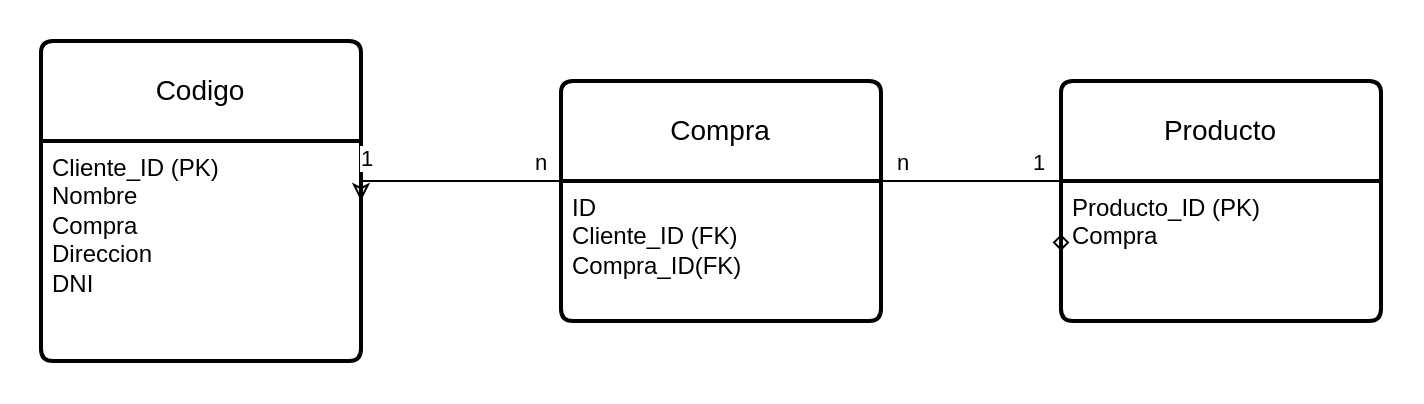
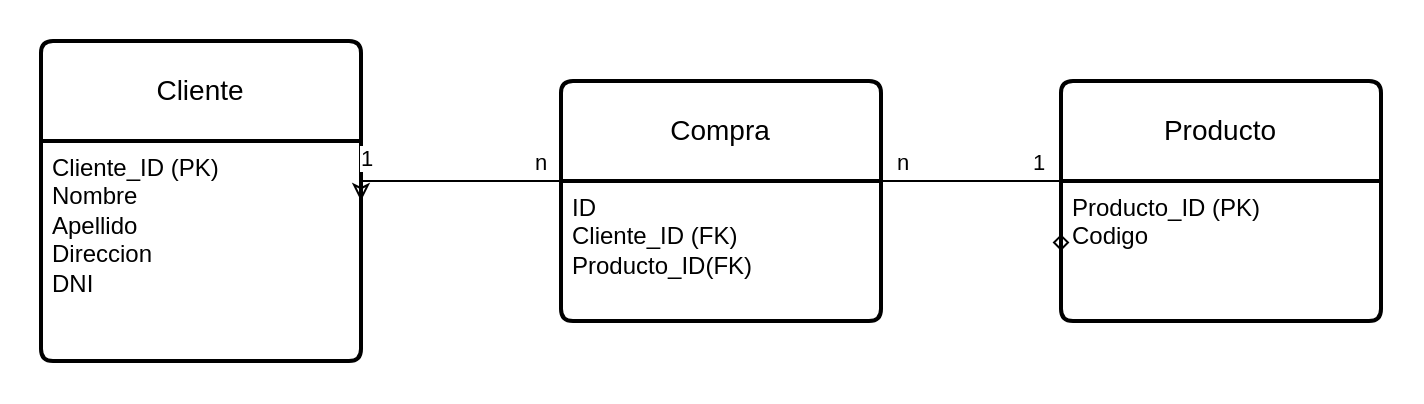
(201, 91) -> (201, 91)
(1177, 224) -> (1177, 224)
(144, 227) -> (144, 227)
(664, 238) -> (674, 238)
